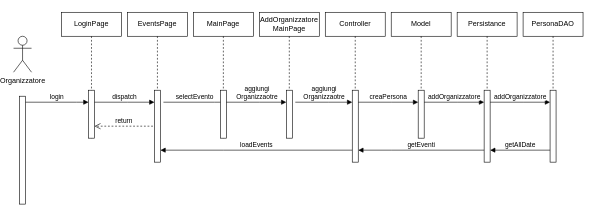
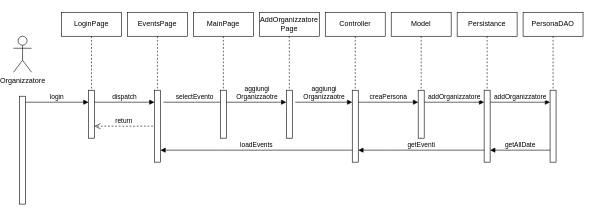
(290, 24) -> (290, 24)
